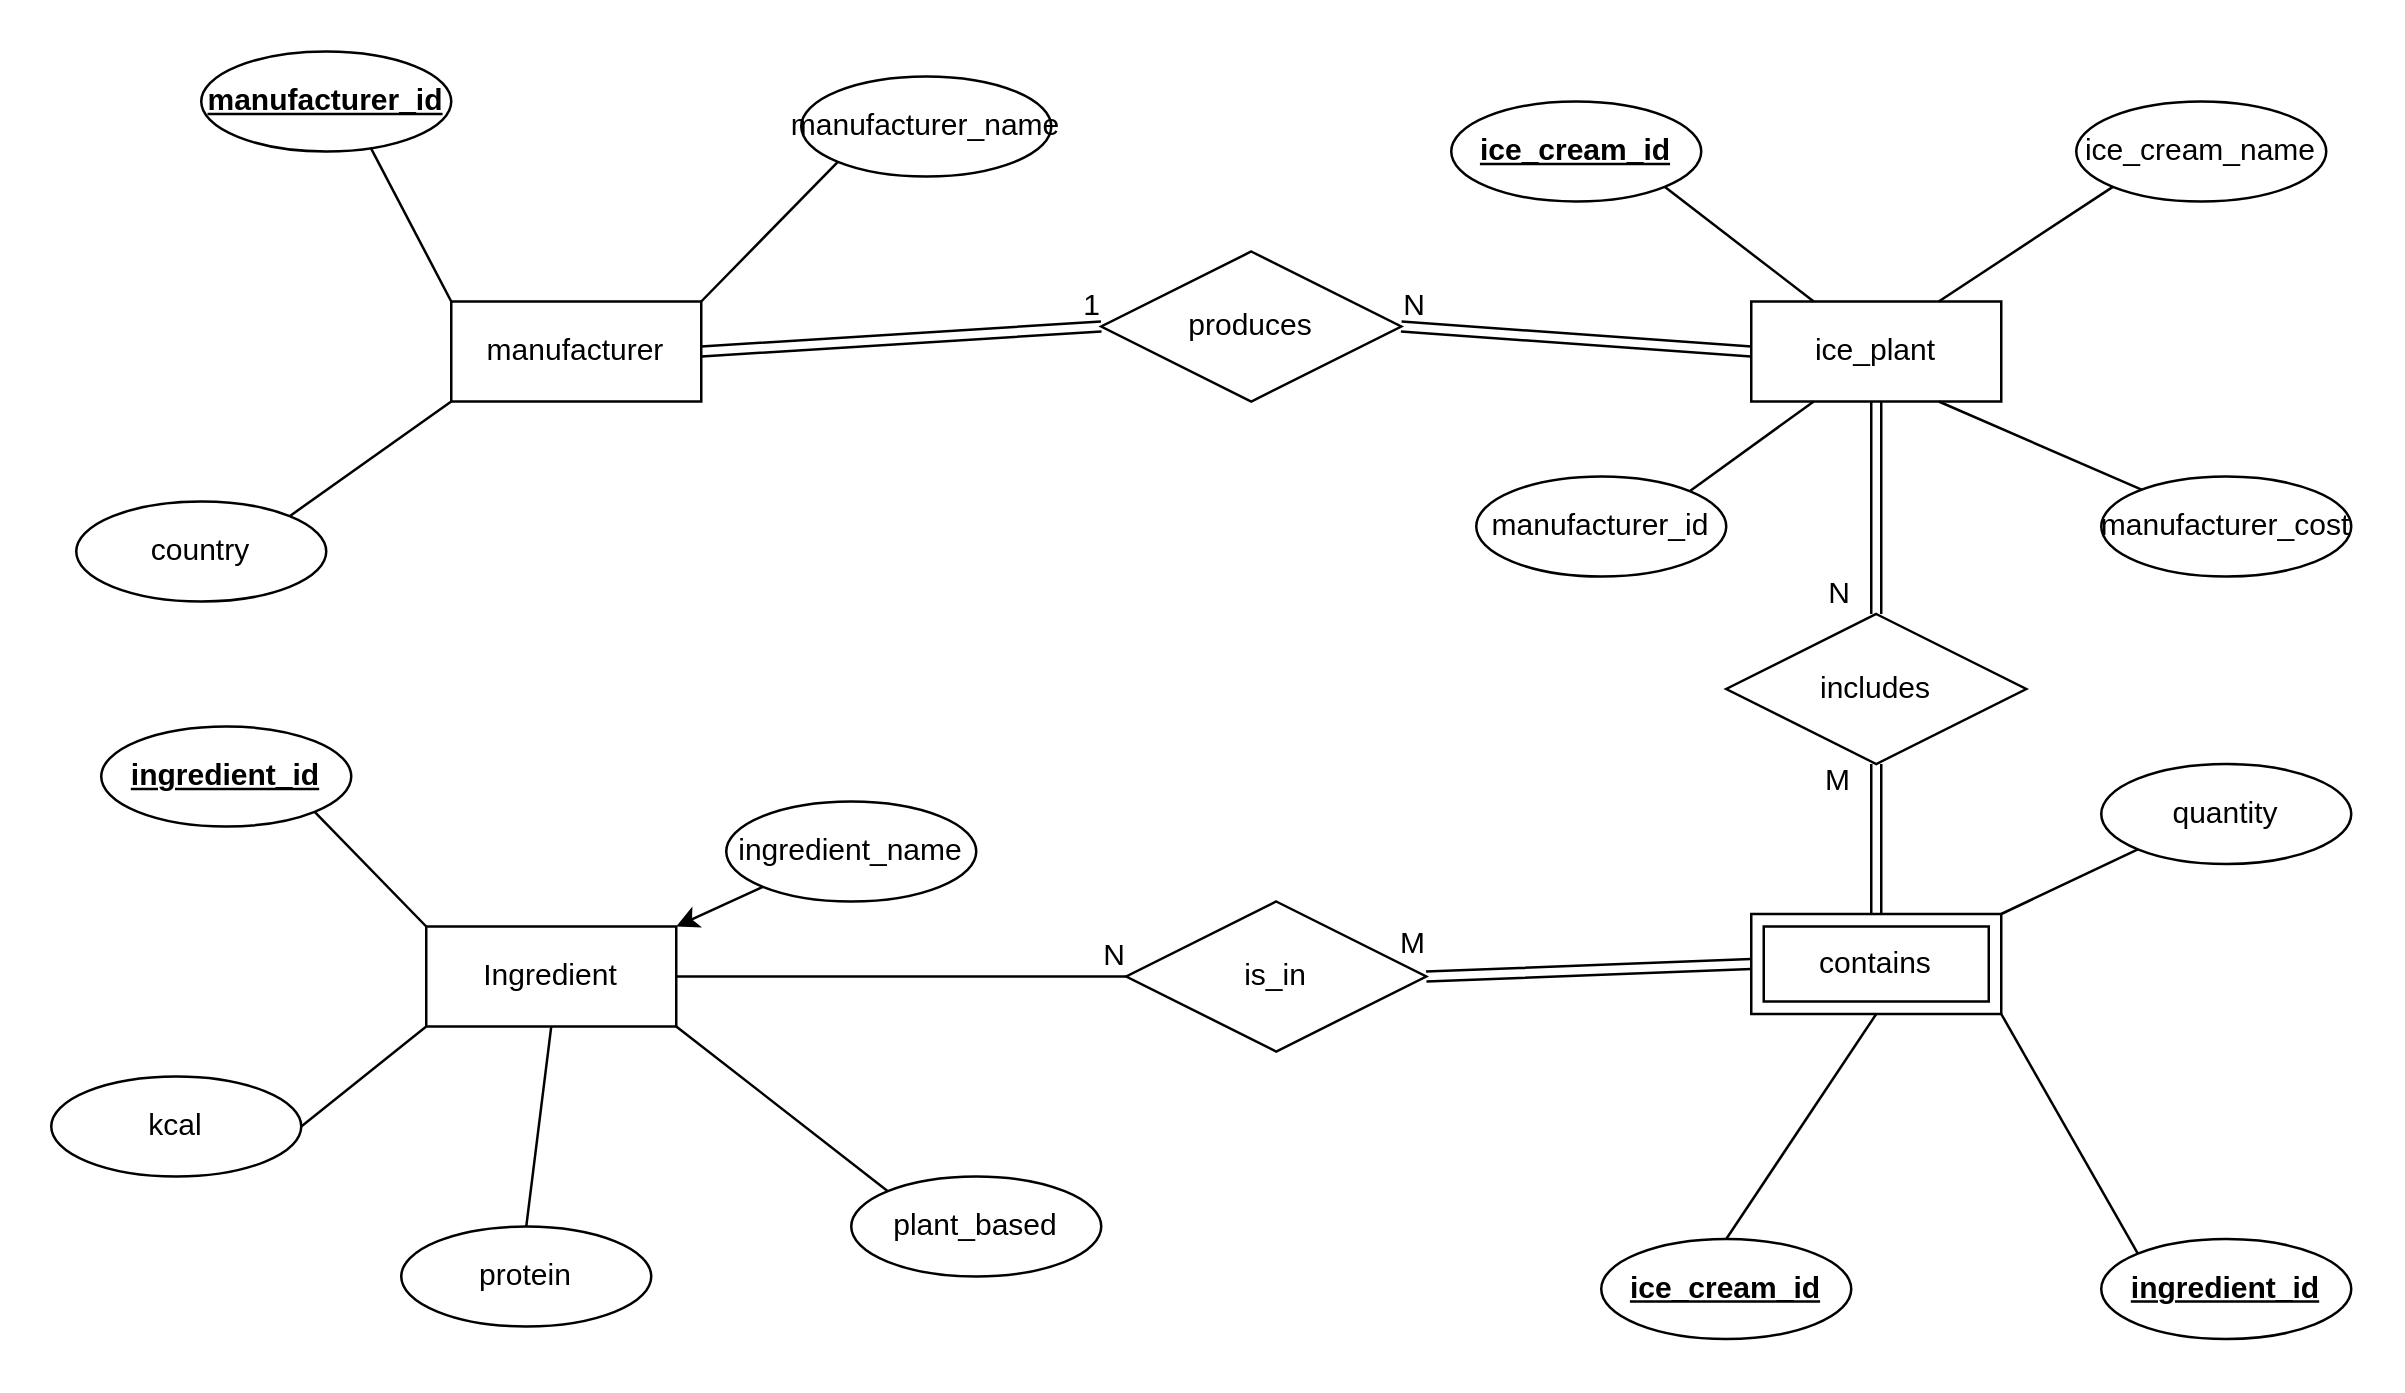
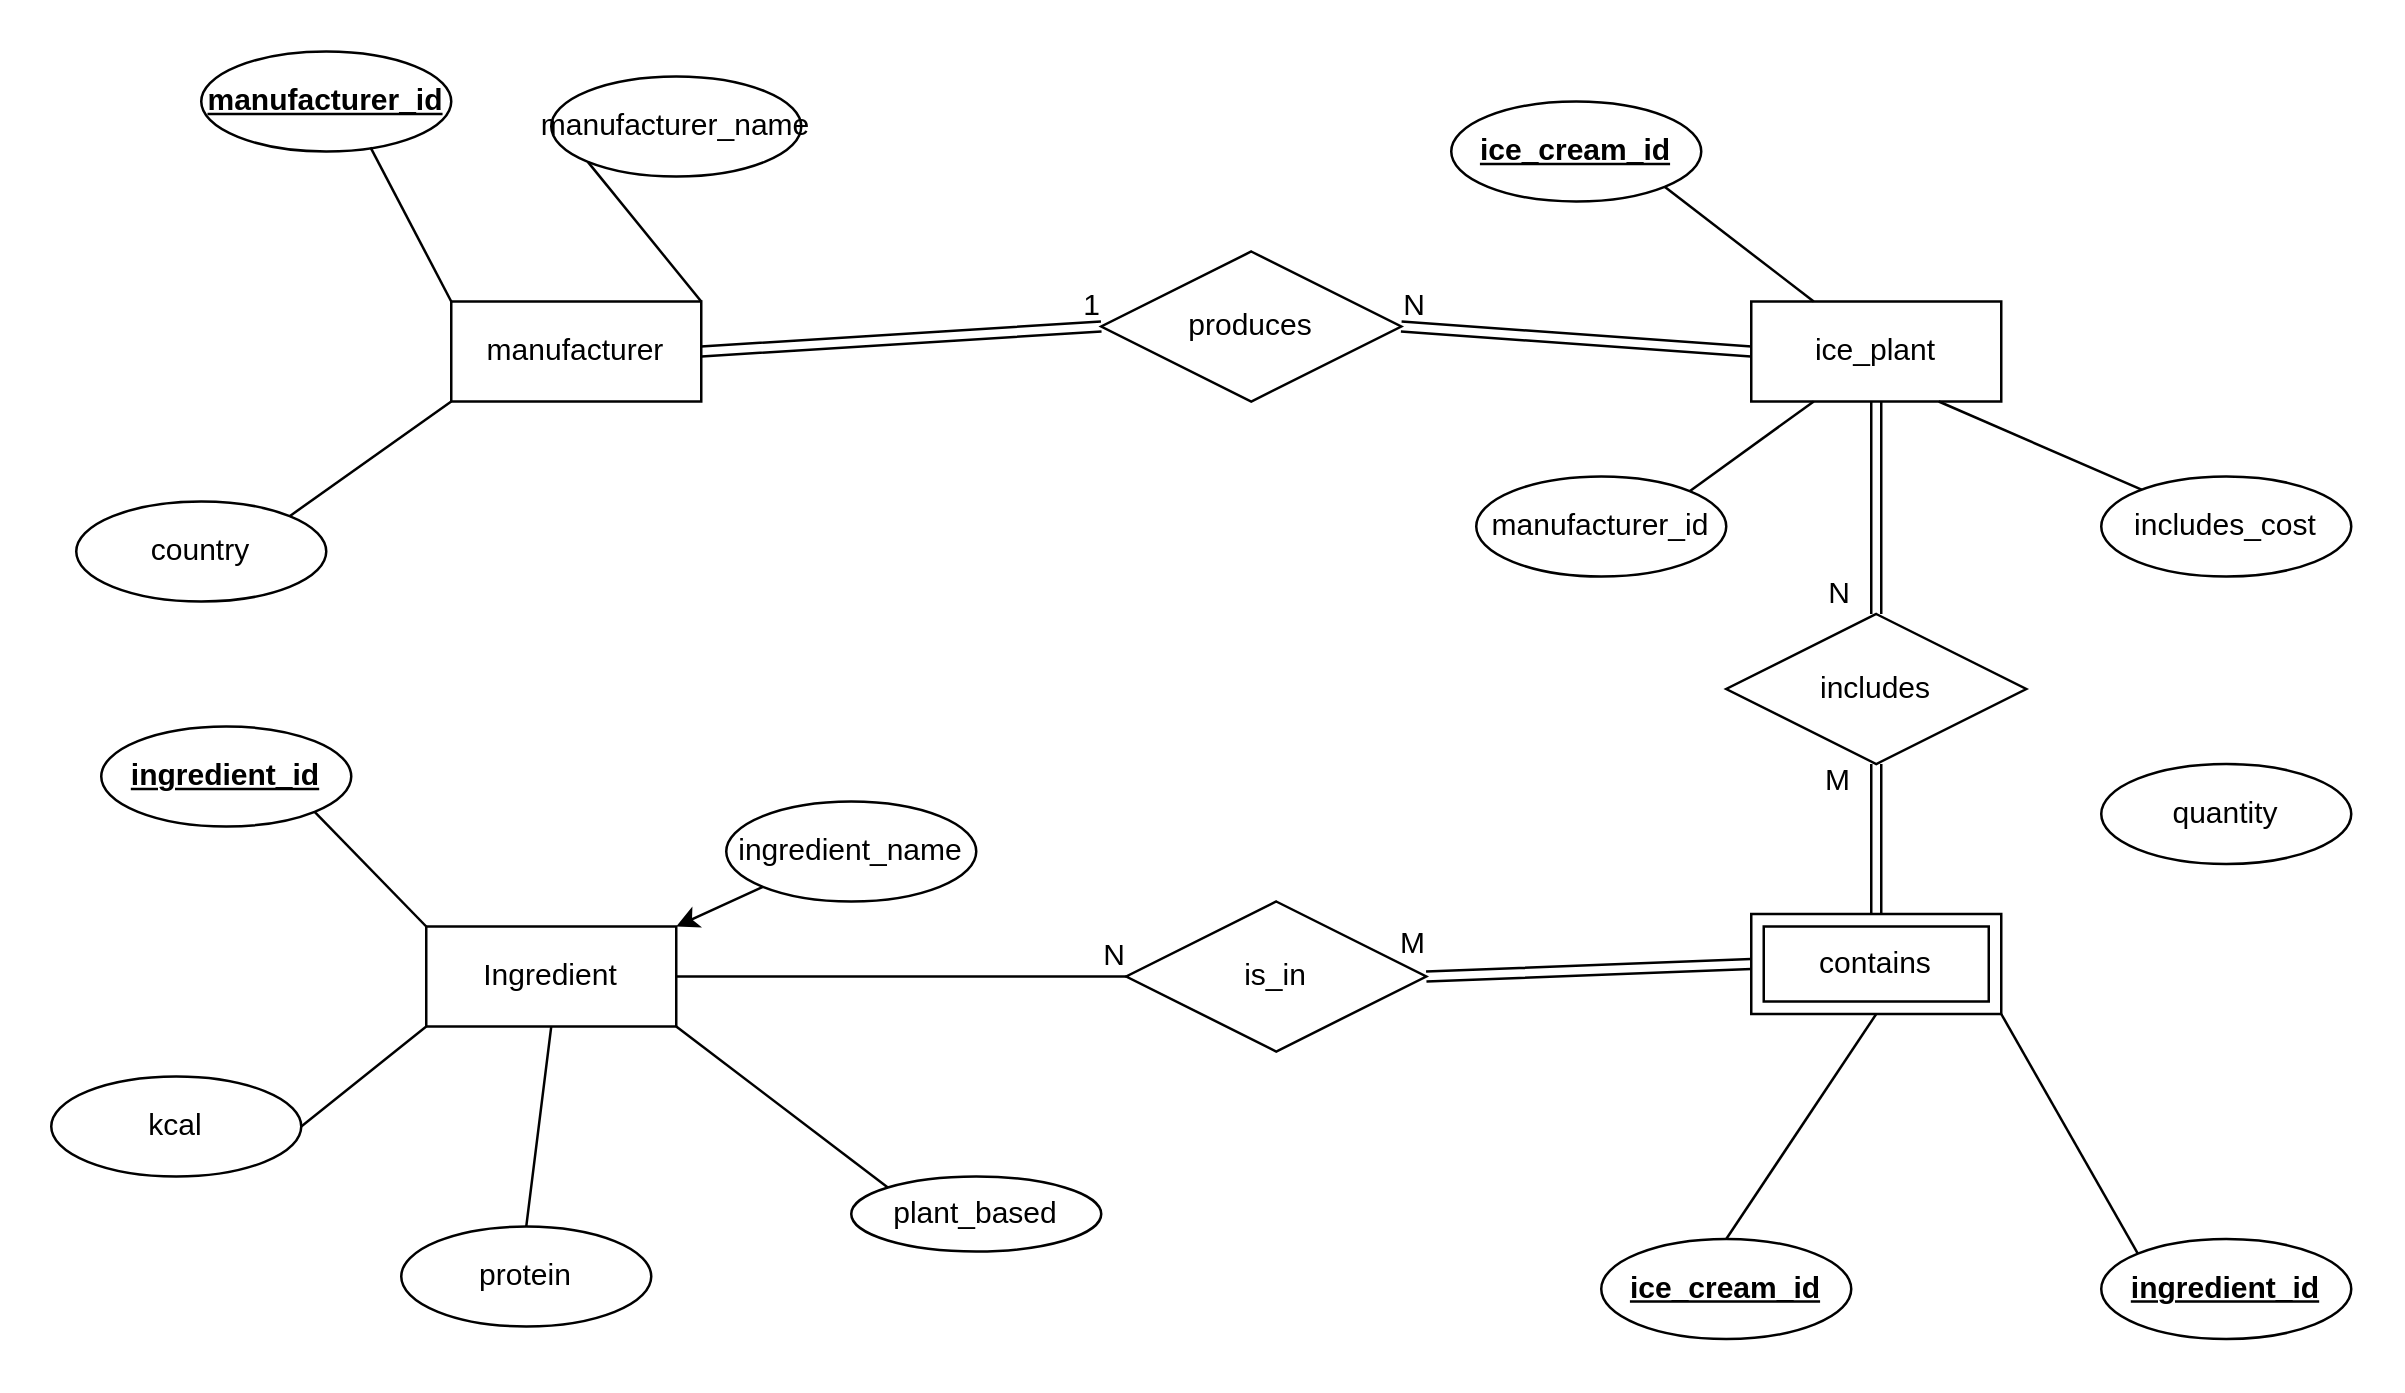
(926, 126) -> (676, 126)
(2201, 151) -> none
(2026, 244) -> none
(2226, 526) -> (2226, 526)
(2069, 882) -> none
(976, 1226) -> (976, 1214)
